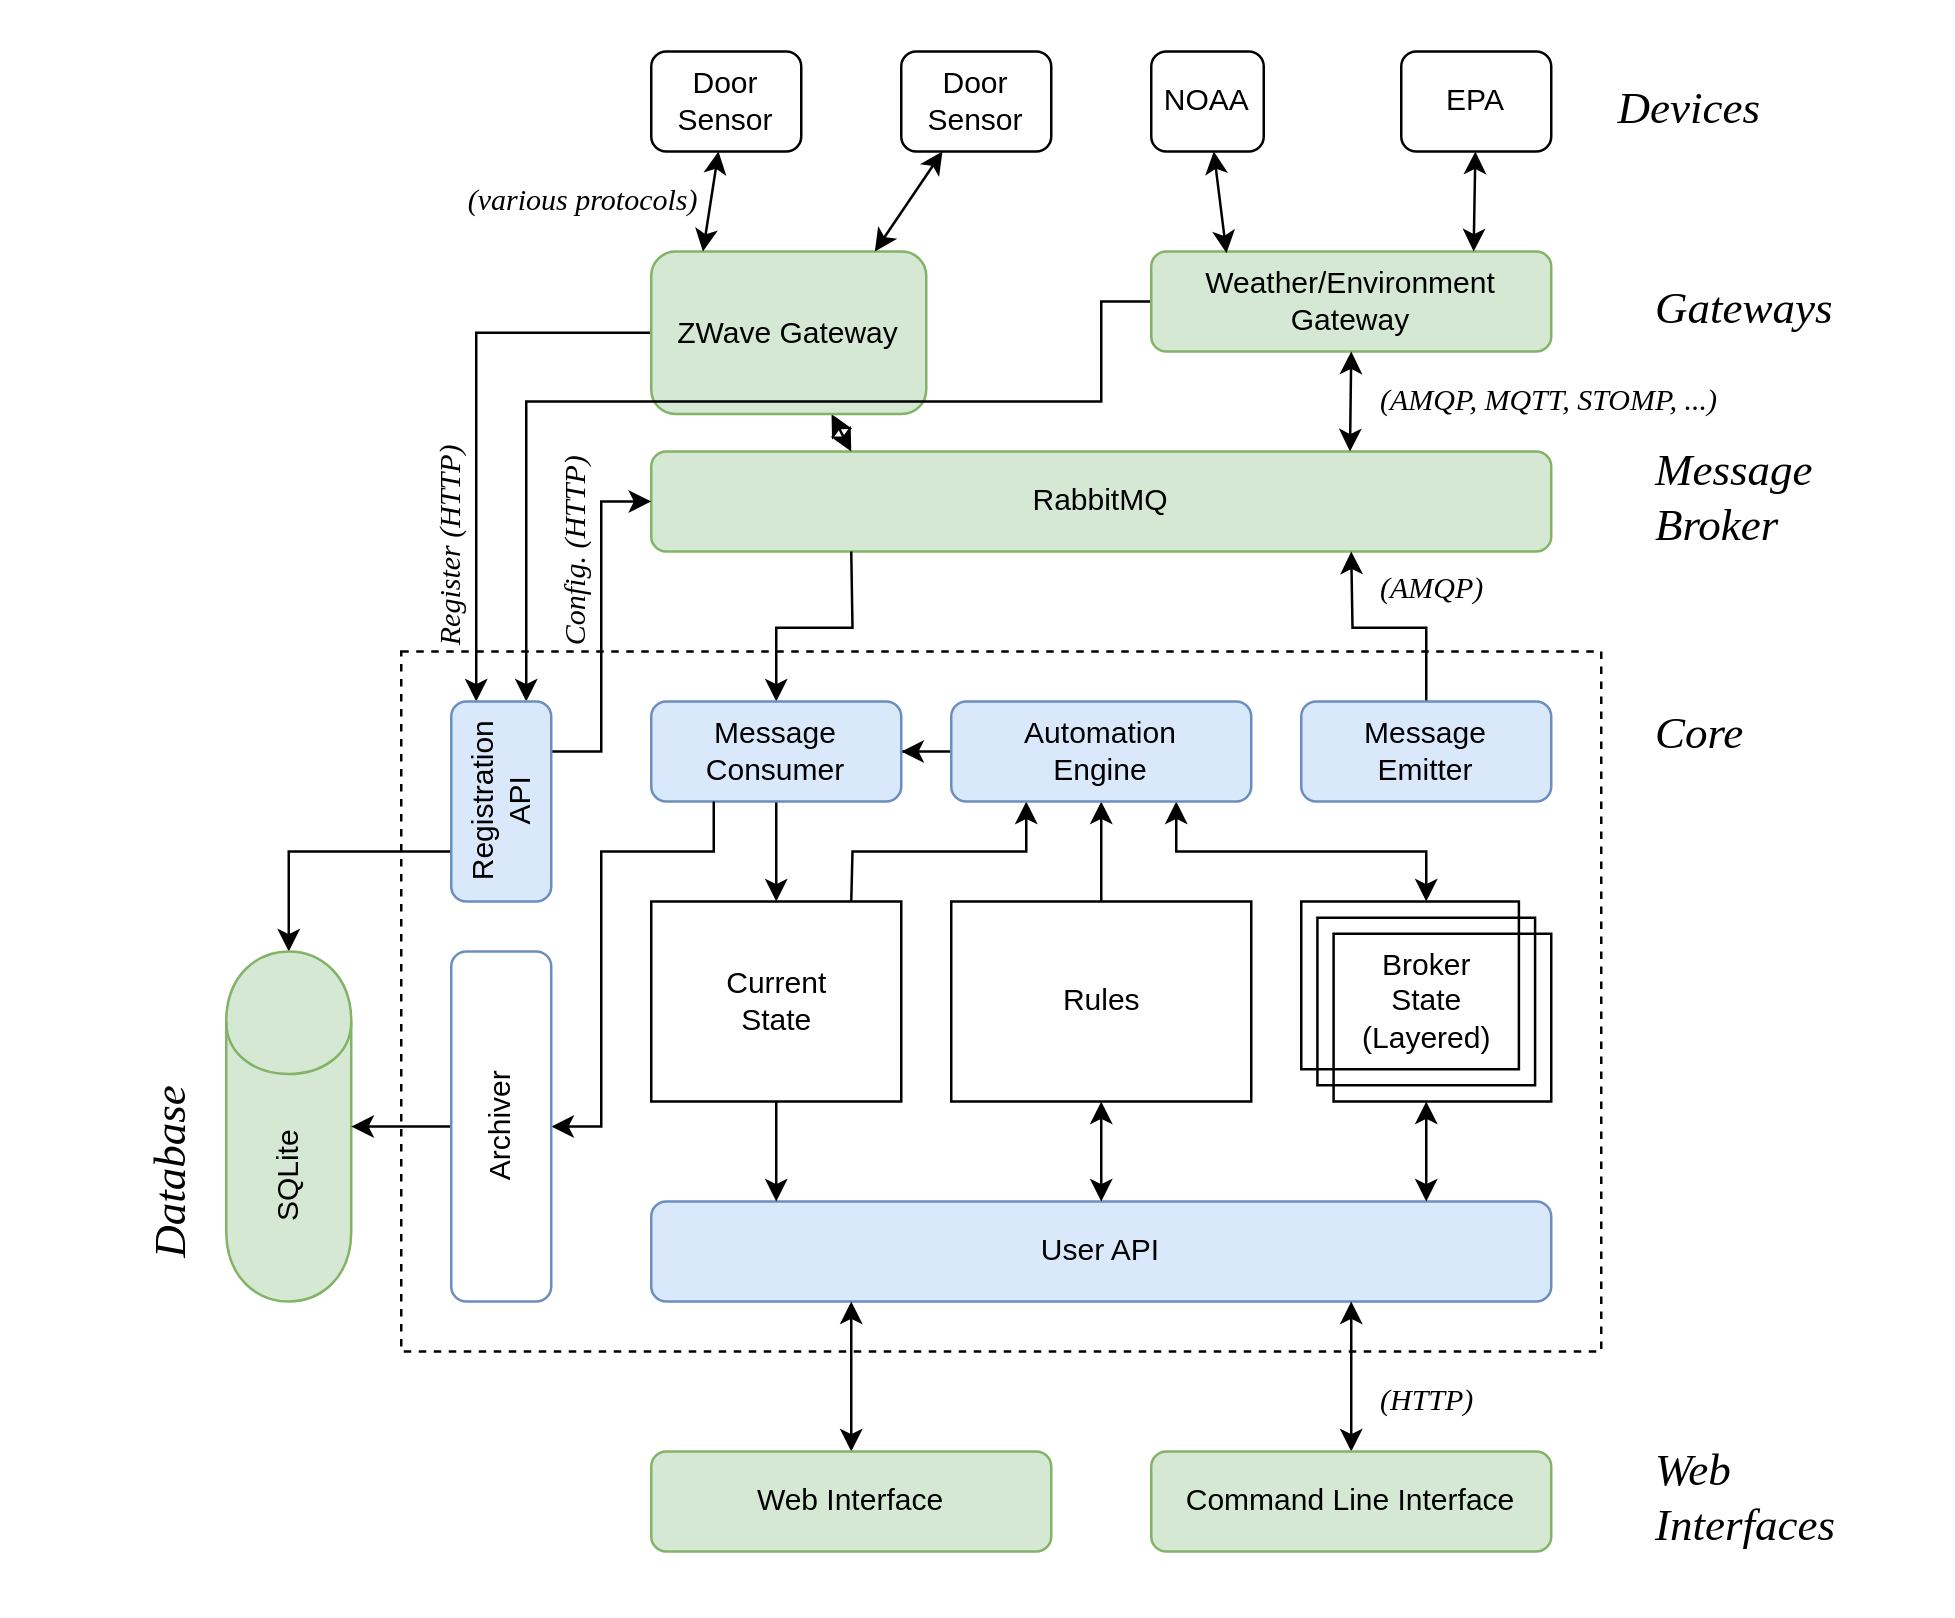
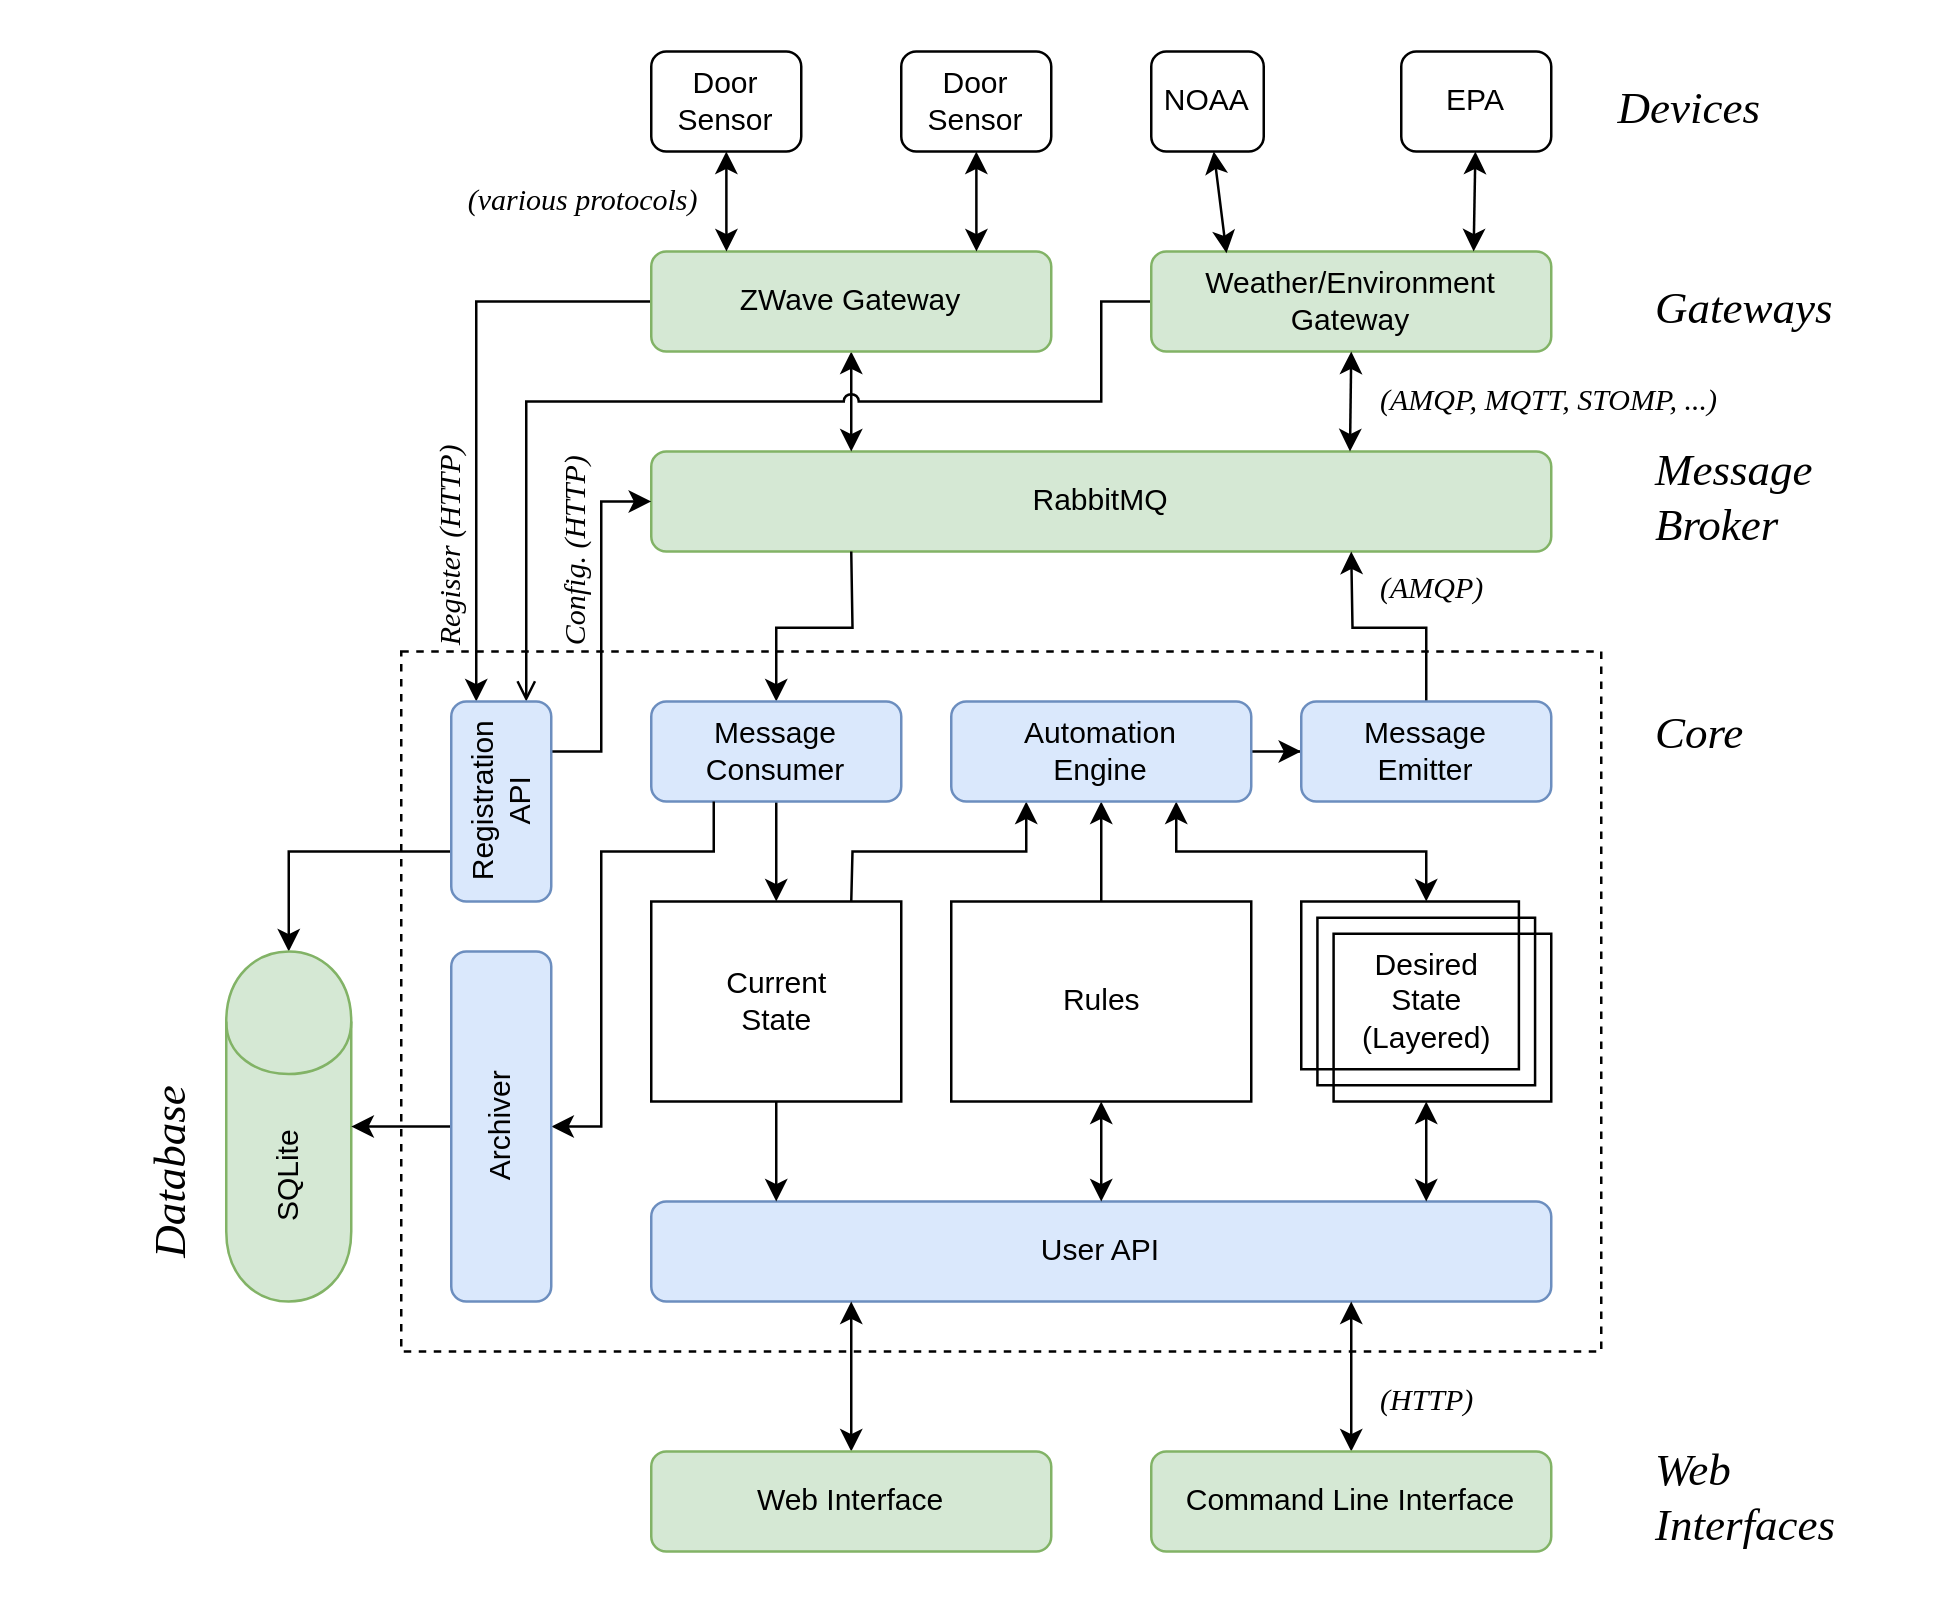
(789, 333) -> (851, 301)
(526, 683) -> (526, 687)
(918, 751) -> (1284, 751)
(1428, 1001) -> (1428, 1001)
(501, 1126) -> (501, 1126)
